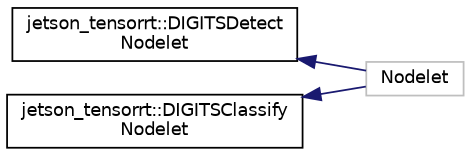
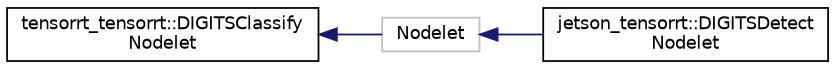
(341, 66) -> (520, 35)
(155, 121) -> (163, 35)
